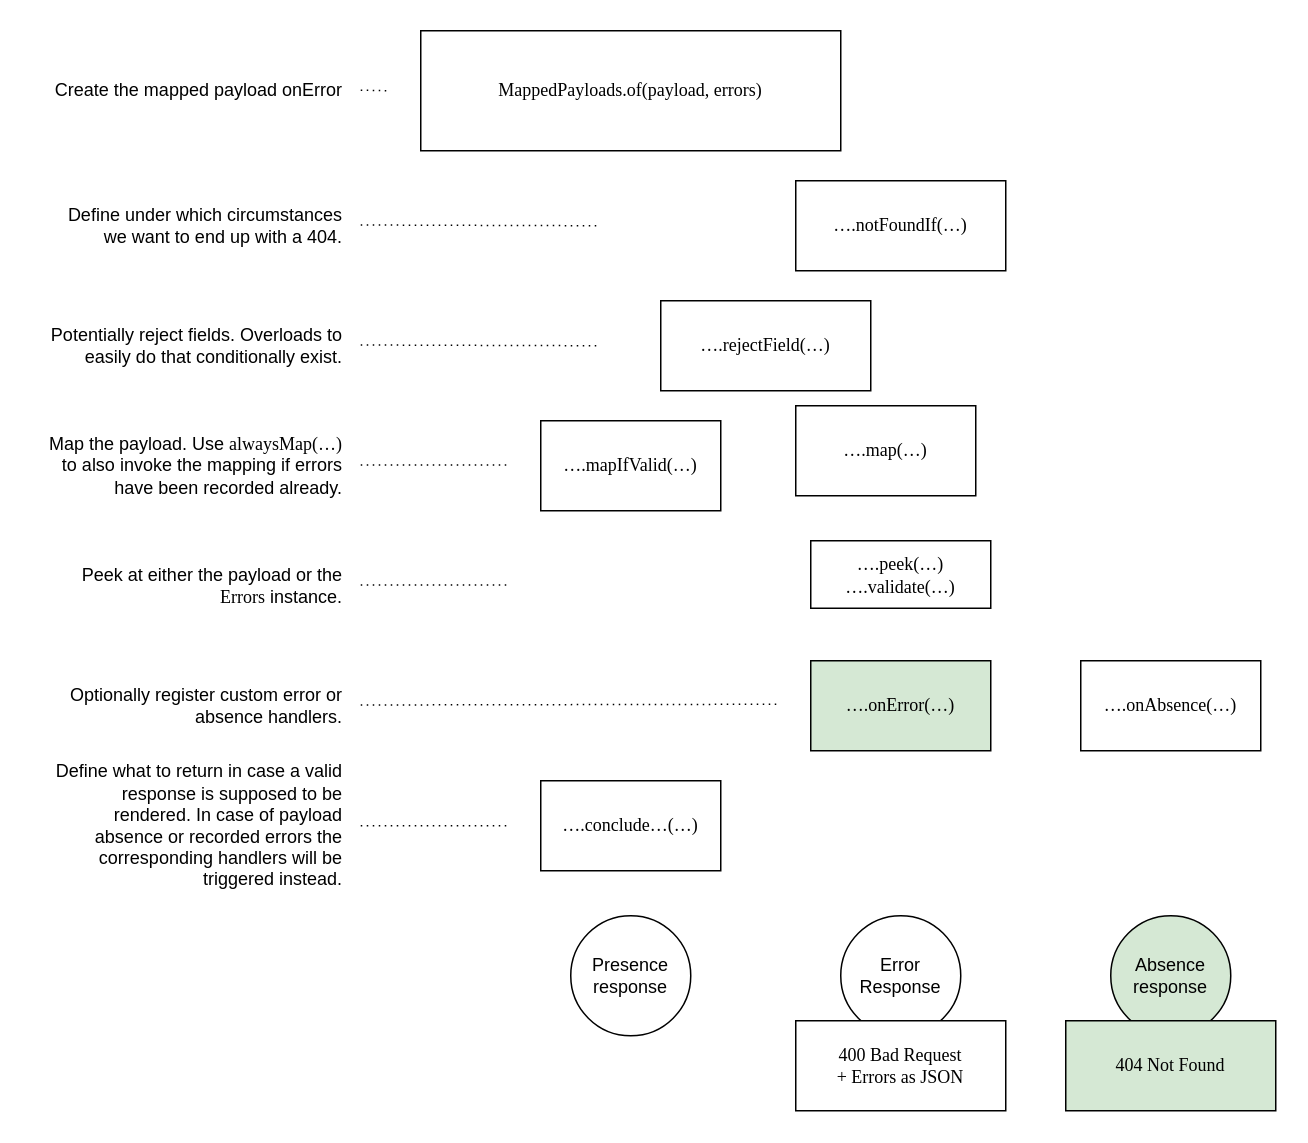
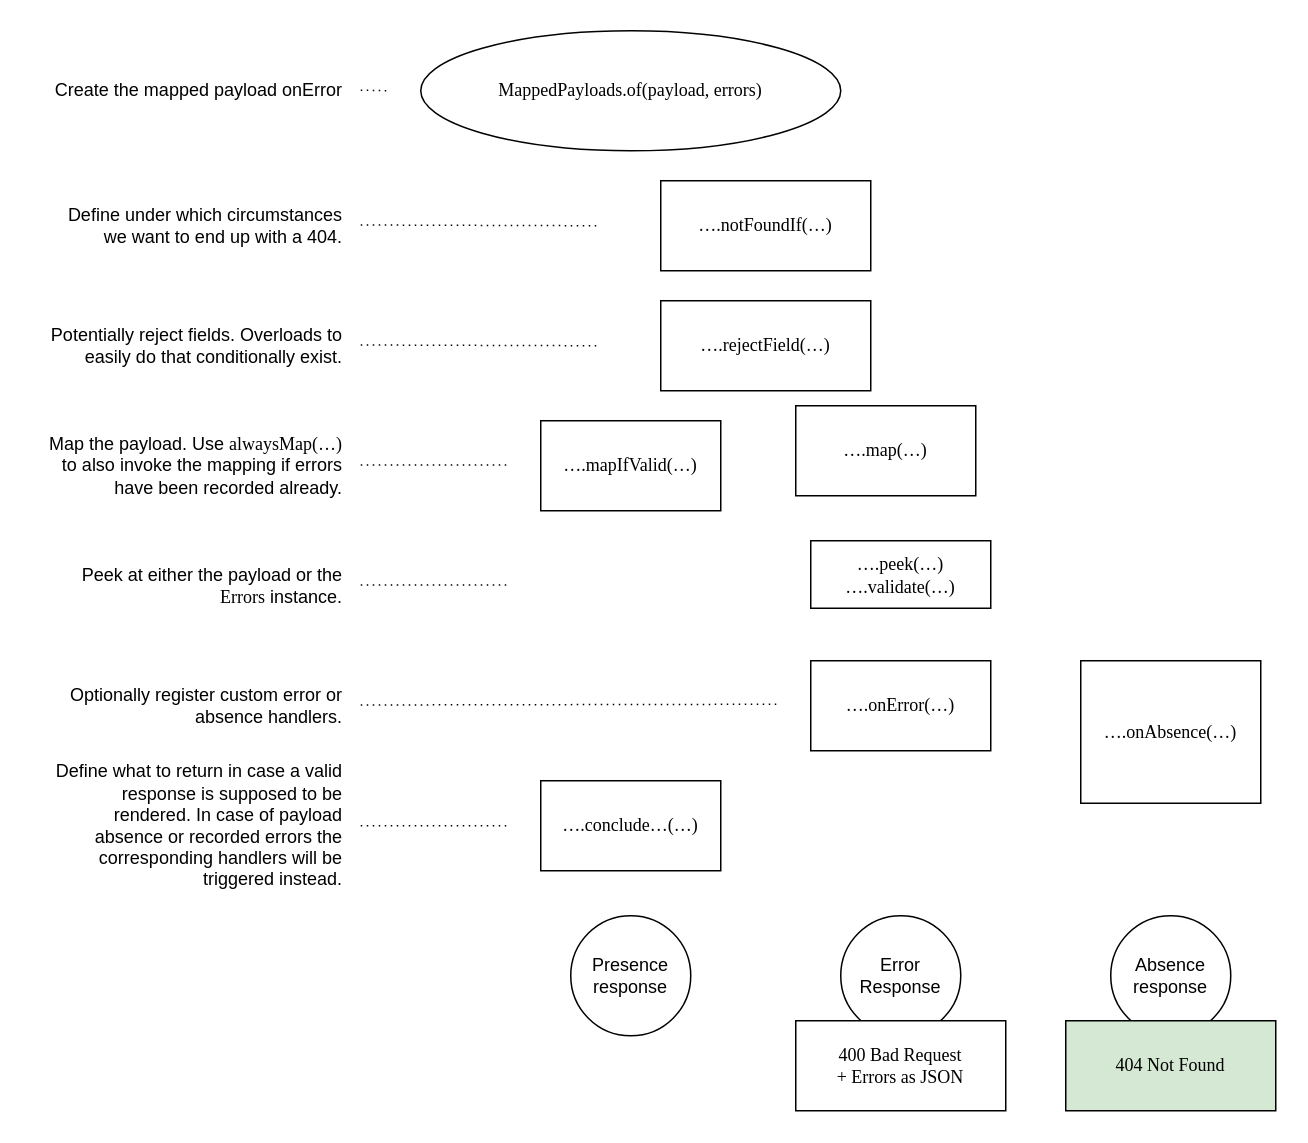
(631, 91) -> (631, 91)
(901, 226) -> (766, 226)
(901, 706) -> (901, 706)
(1171, 706) -> (1171, 732)
(1171, 976) -> (1171, 976)
